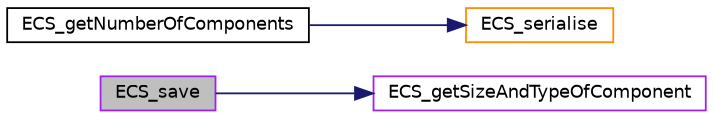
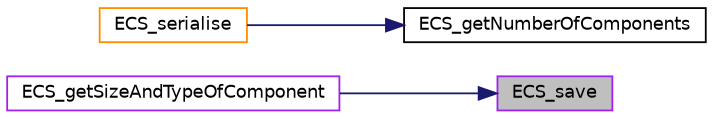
(378, 25) -> (316, 25)
(285, 93) -> (409, 93)
